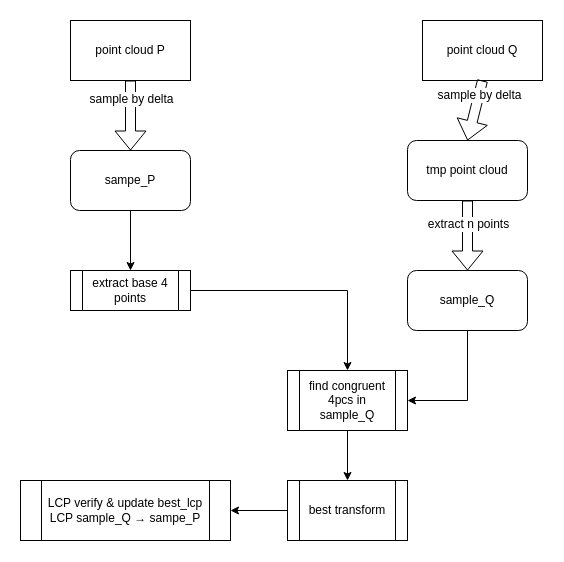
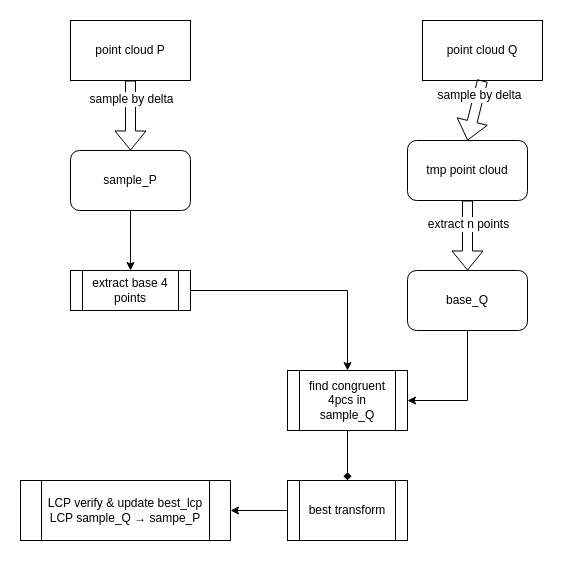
(131, 181) -> (131, 181)
(468, 301) -> (468, 301)
(348, 472) -> (348, 471)
